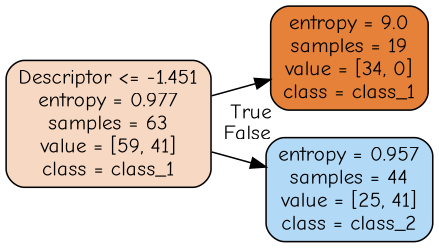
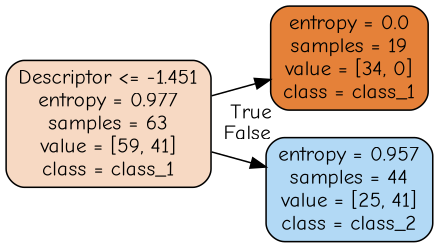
(349, 58) -> (349, 58)
